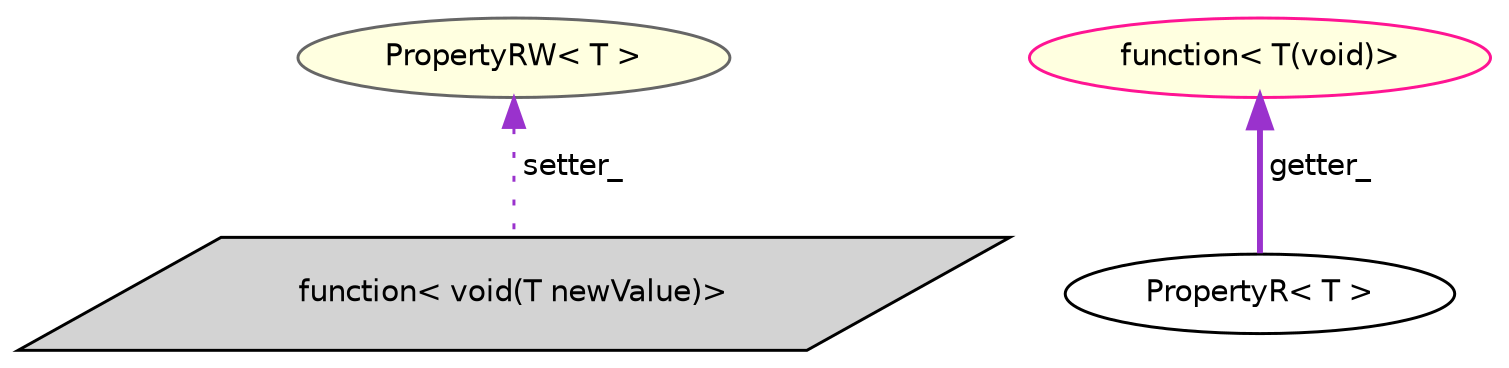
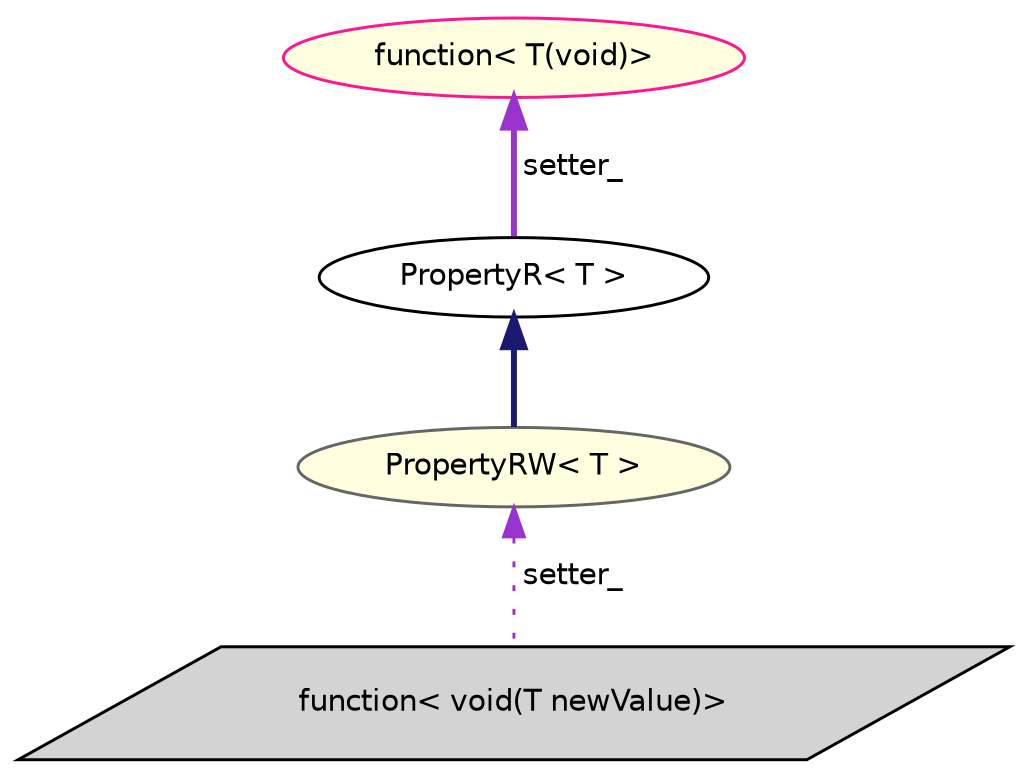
(1316, 168) -> (569, 168)
none -> (514, 387)
